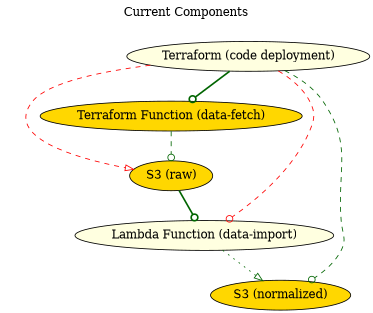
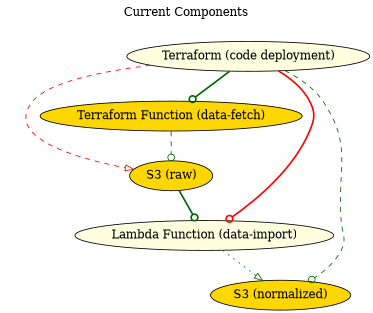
(300, 149) -> (300, 149)
